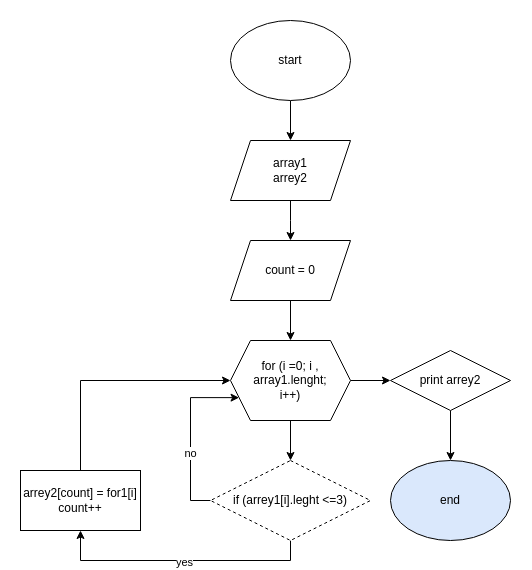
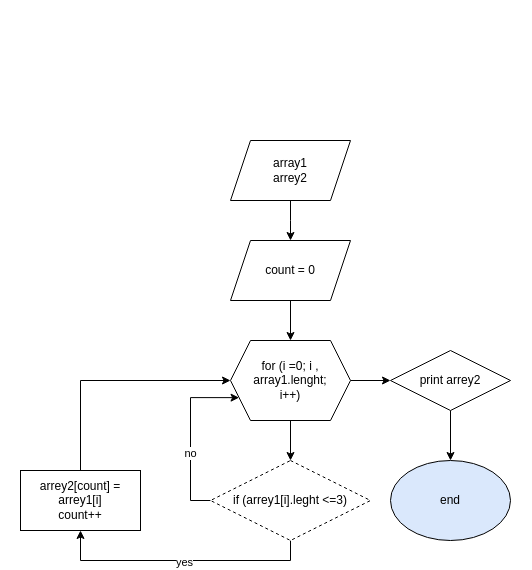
(291, 61) -> none
(291, 117) -> none
(81, 501) -> (81, 501)
